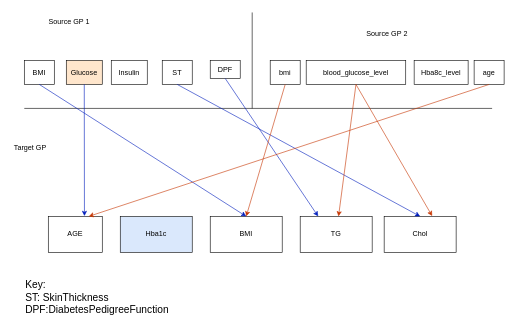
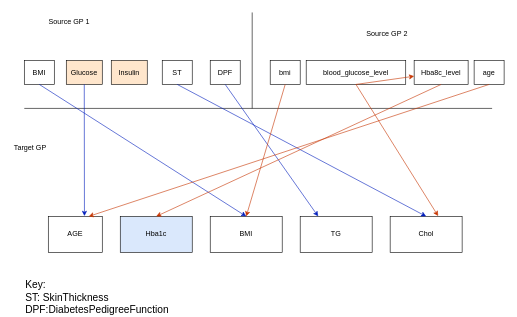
(225, 69) -> (225, 72)
(129, 72) -> (129, 72)
(345, 171) -> (384, 80)
none -> (212, 191)
(420, 234) -> (426, 234)
